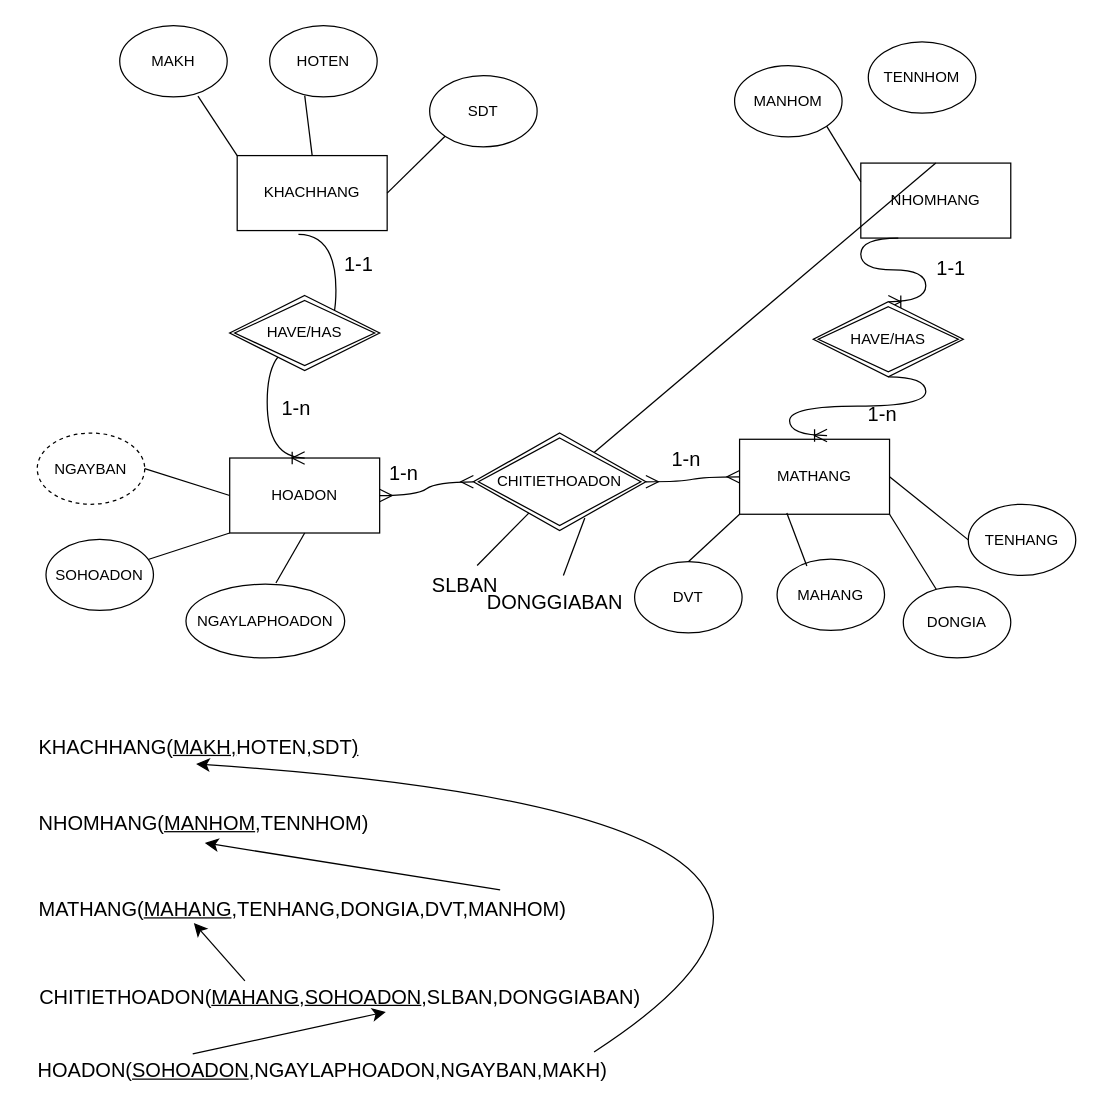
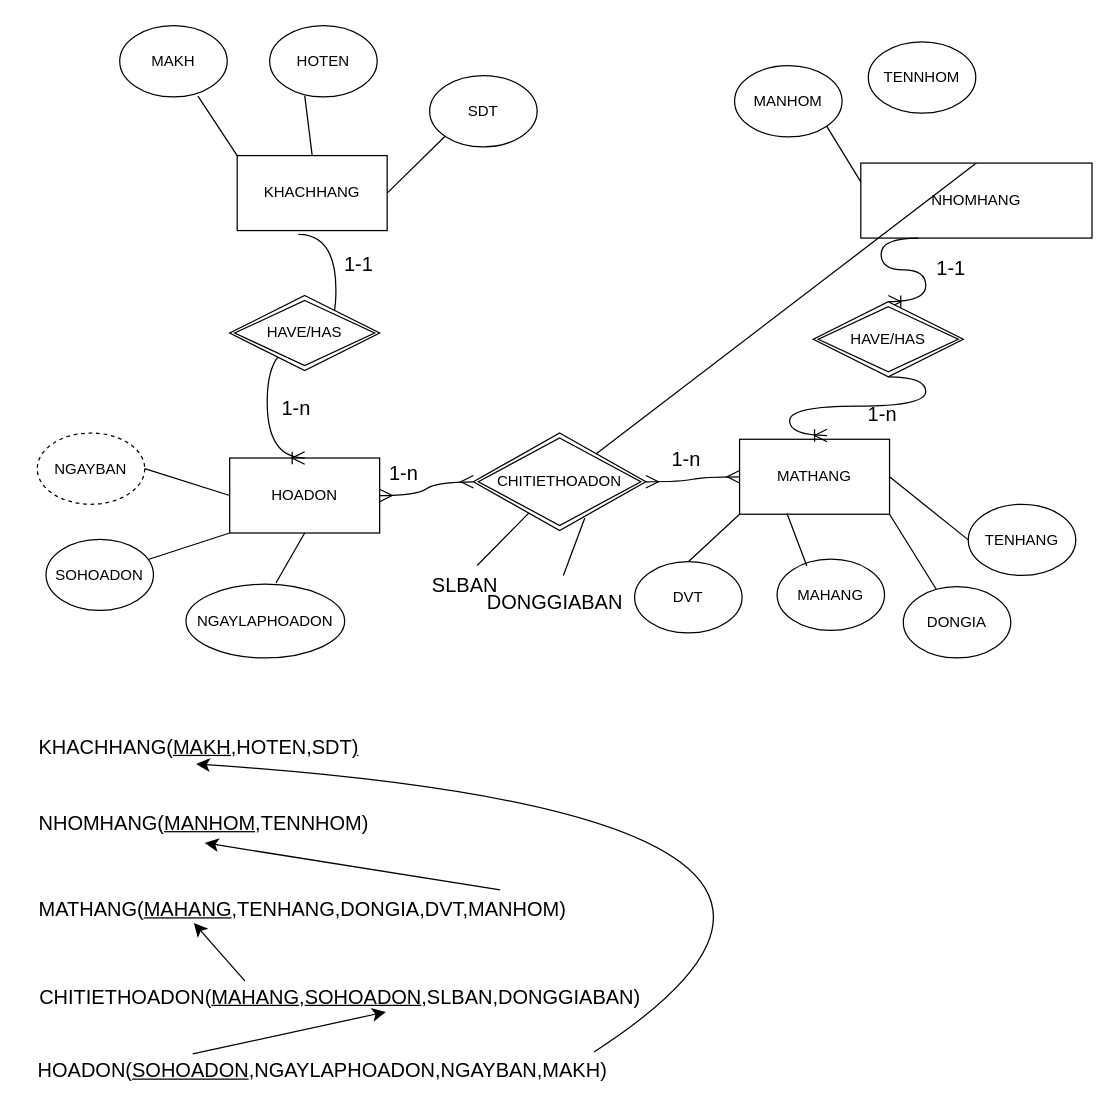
(936, 201) -> (976, 201)
